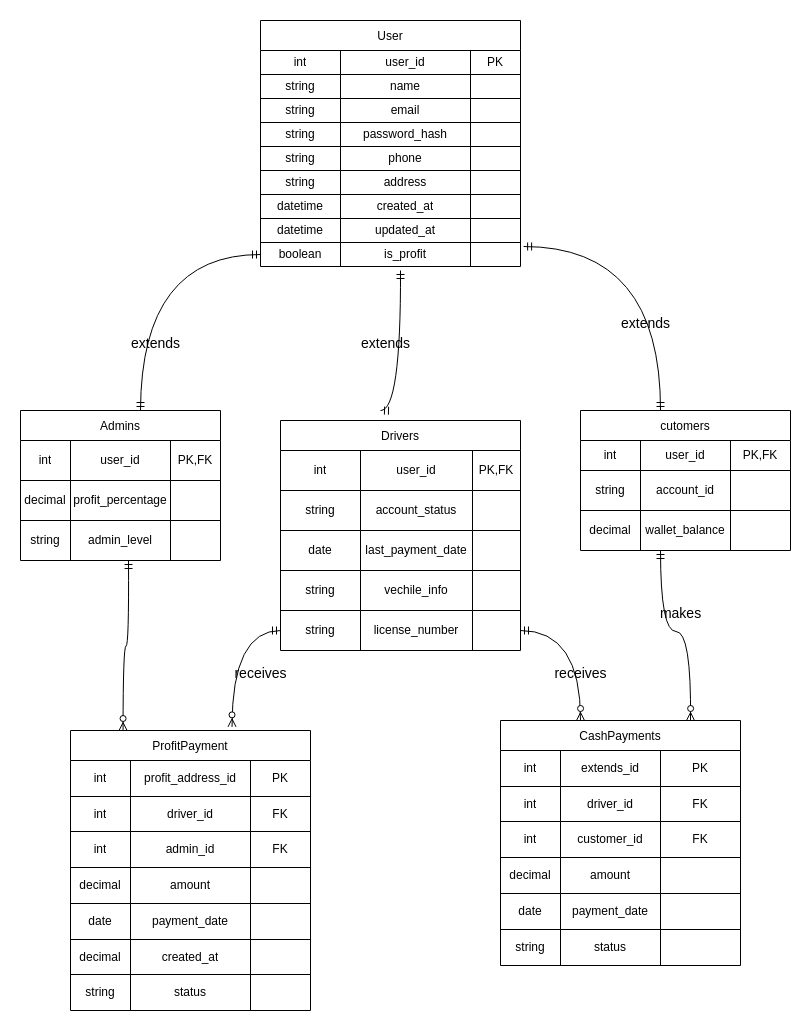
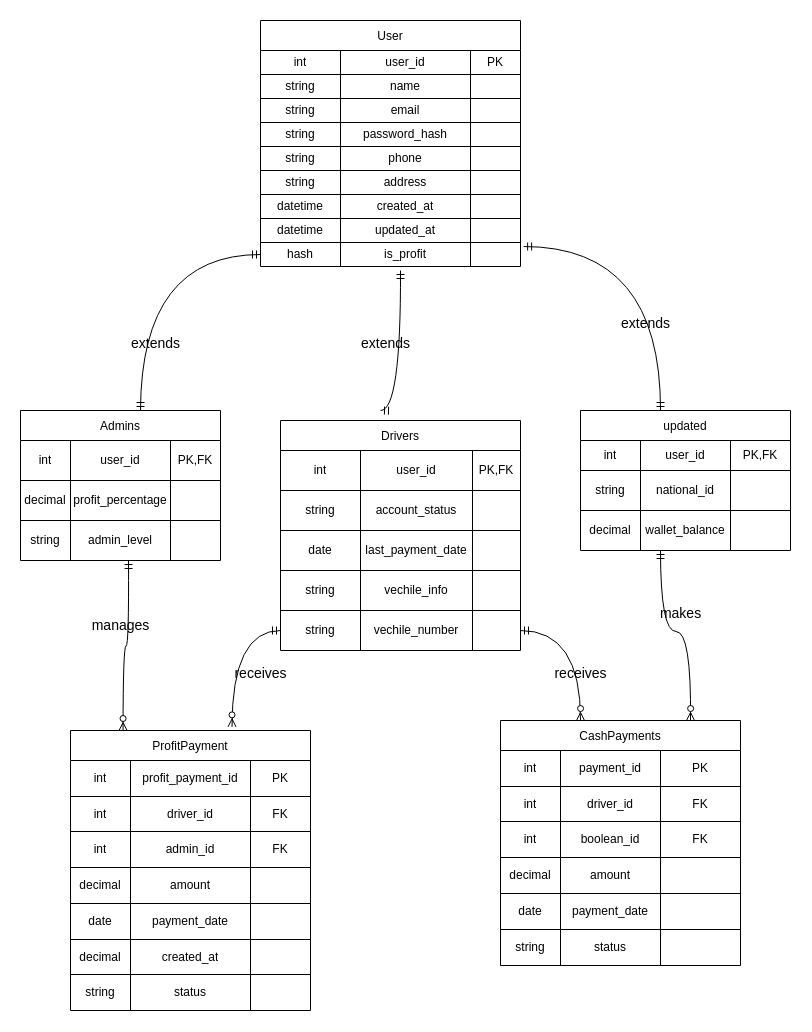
(301, 255) -> (301, 255)
(685, 426) -> (685, 426)
(686, 491) -> (686, 491)
none -> (121, 626)
(417, 631) -> (417, 631)
(611, 769) -> (611, 769)
(191, 779) -> (191, 779)
(611, 840) -> (611, 840)
